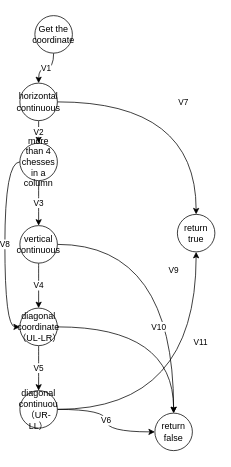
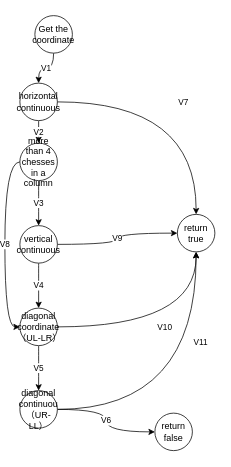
(150, 295) -> (121, 236)
(130, 339) -> (138, 318)
